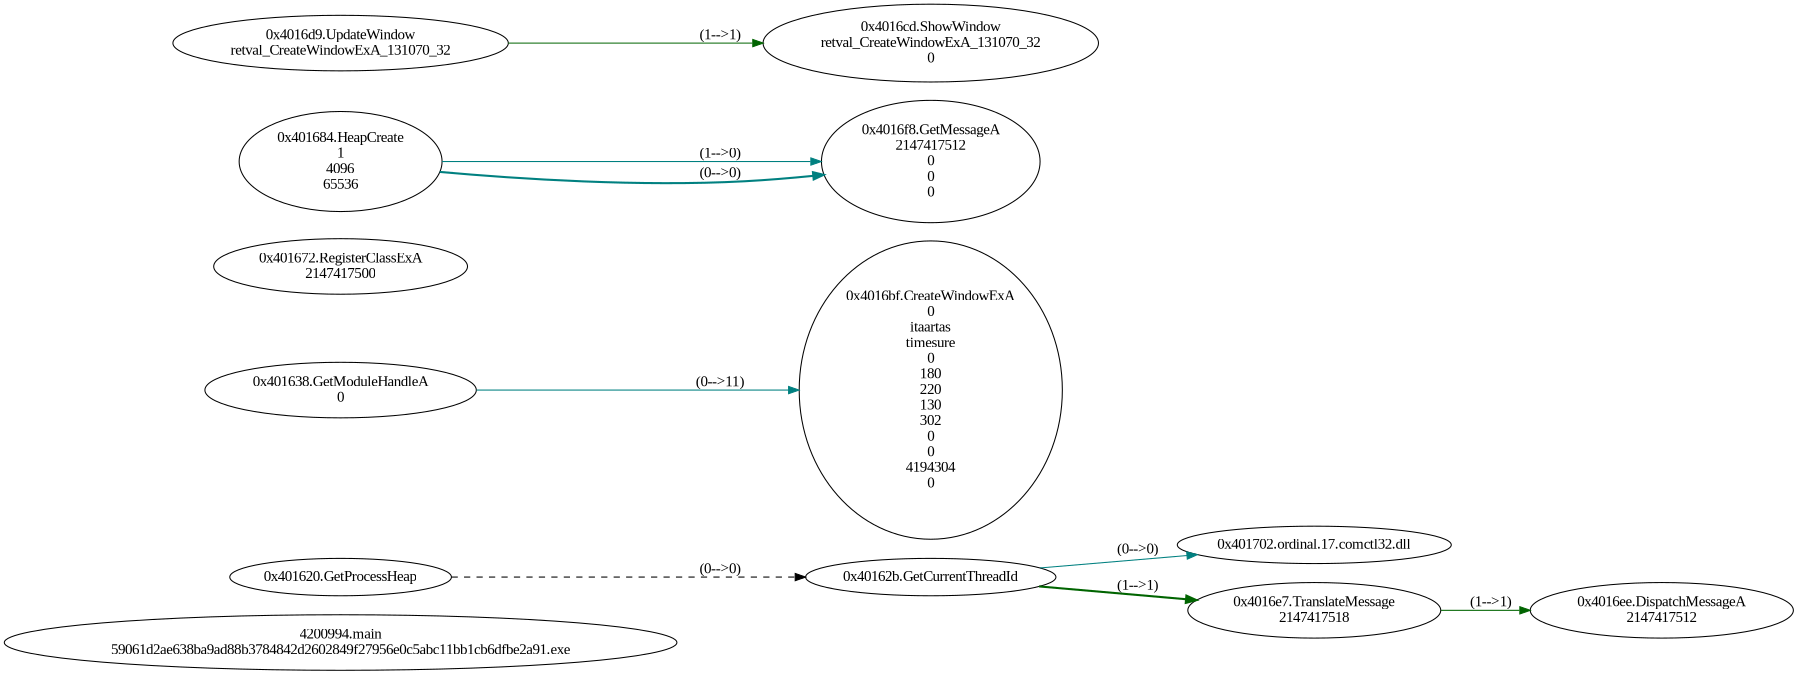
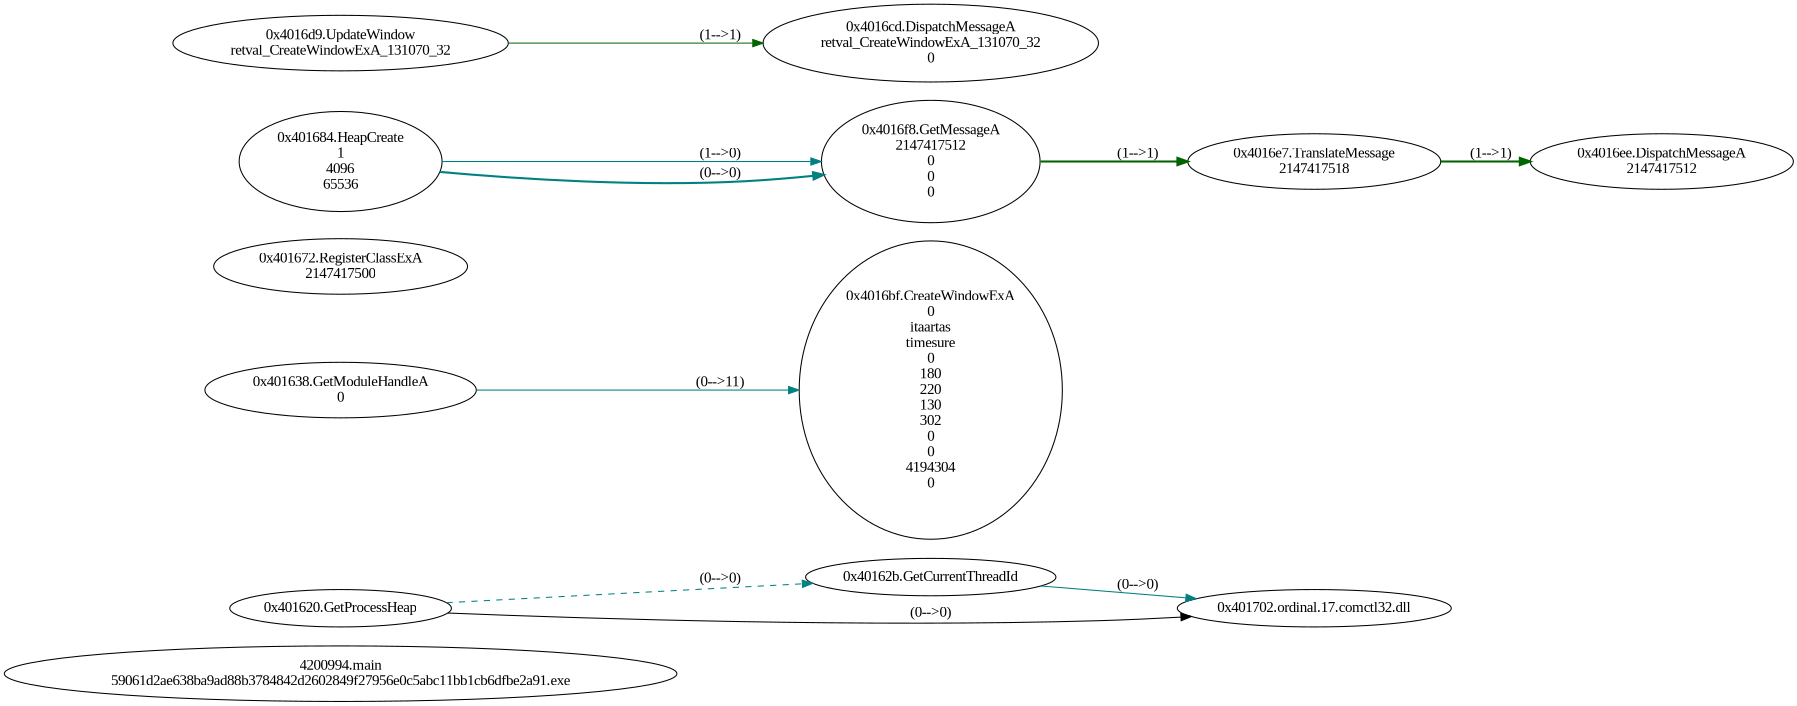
(931, 43) -> (931, 43)
(623, 577) -> (624, 593)
(1113, 593) -> (1109, 162)
(1480, 610) -> (1480, 162)
none -> (814, 623)
